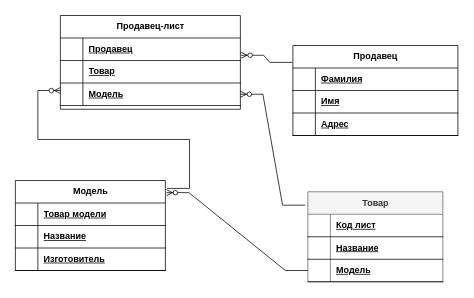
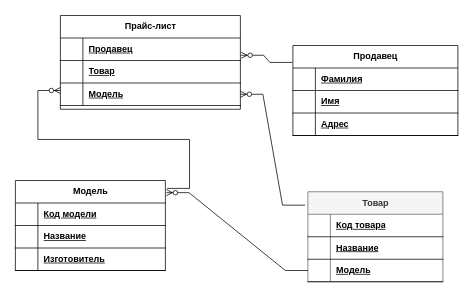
(151, 27) -> (151, 27)
(73, 214) -> (68, 214)
(355, 225) -> (360, 225)
